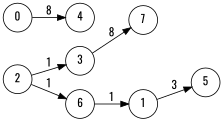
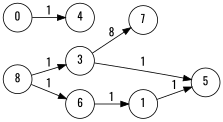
(49, 12) -> (49, 12)
none -> (139, 70)
(18, 79) -> (18, 79)
(174, 86) -> (174, 86)
